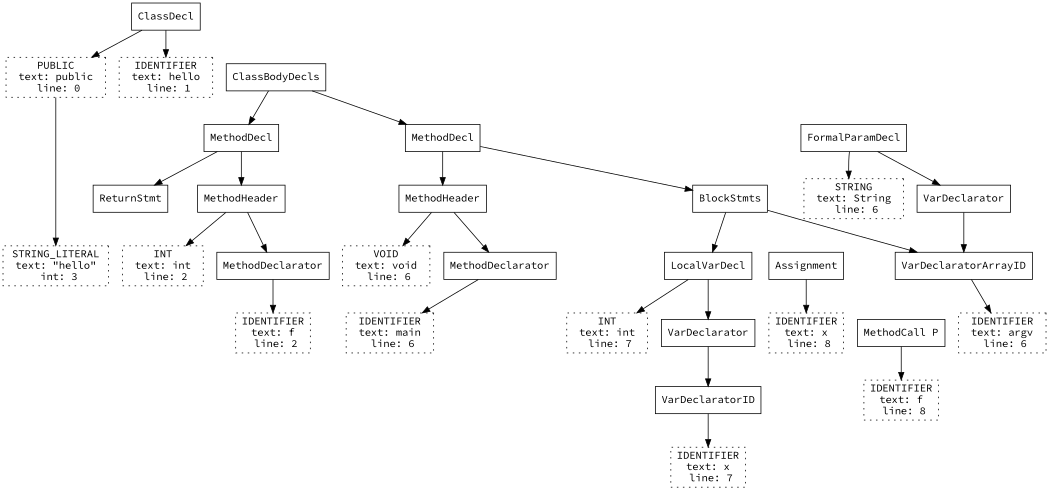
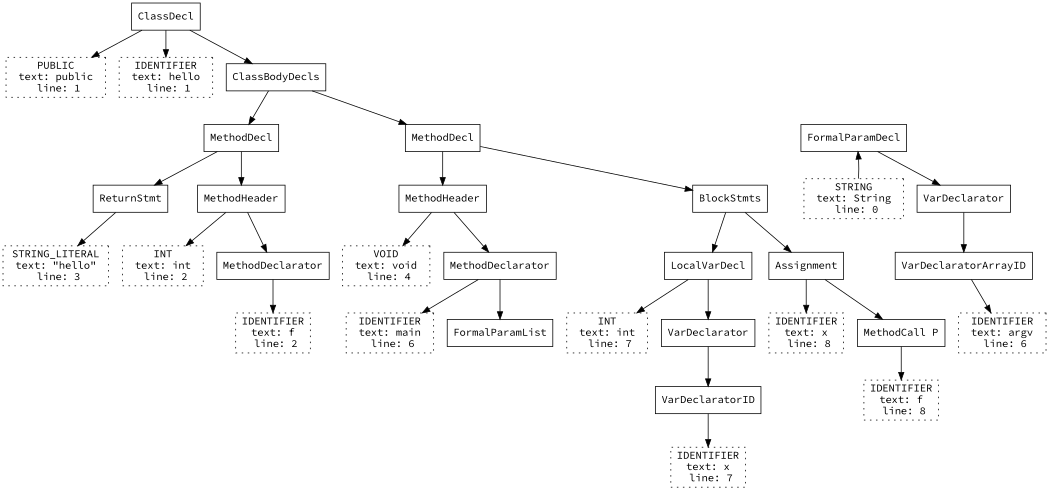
none -> (218, 45)
(56, 88) -> (56, 88)
(849, 161) -> (859, 169)
(56, 168) -> (100, 226)
(854, 210) -> (854, 210)
(839, 230) -> (765, 230)
(56, 277) -> (56, 277)
(386, 277) -> (386, 277)
none -> (851, 297)
none -> (500, 333)
